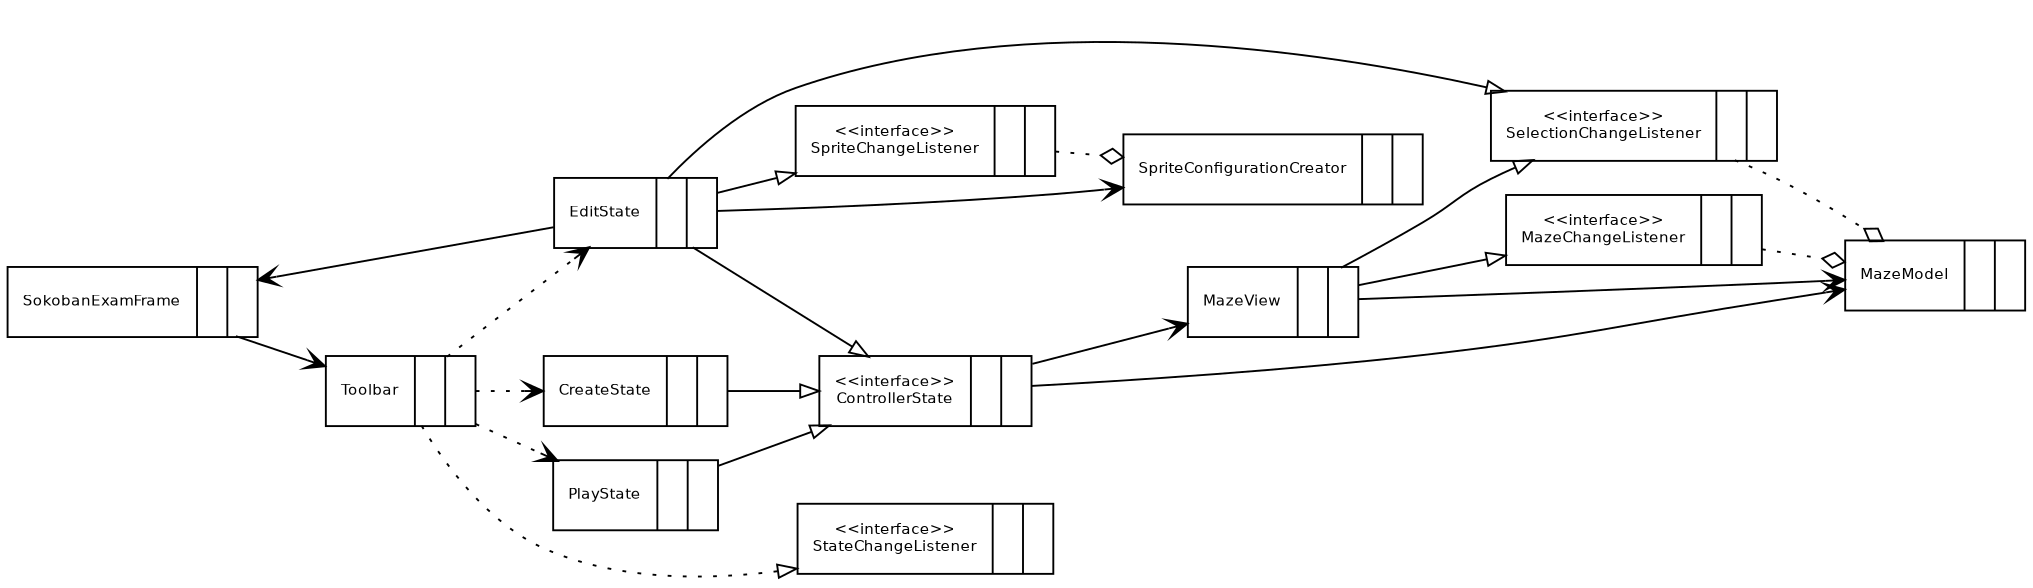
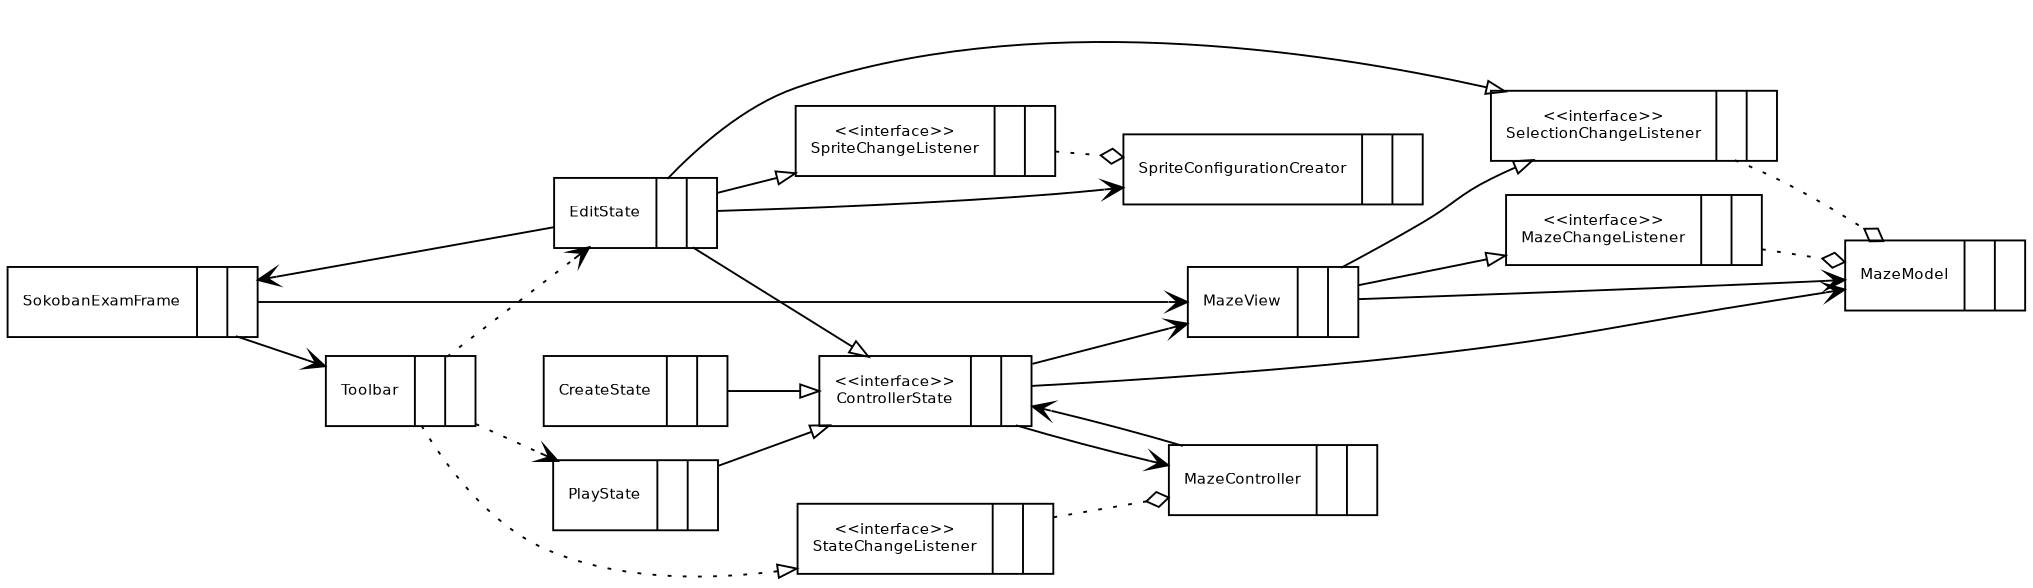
none -> (713, 302)
(500, 391) -> none
none -> (1273, 480)
